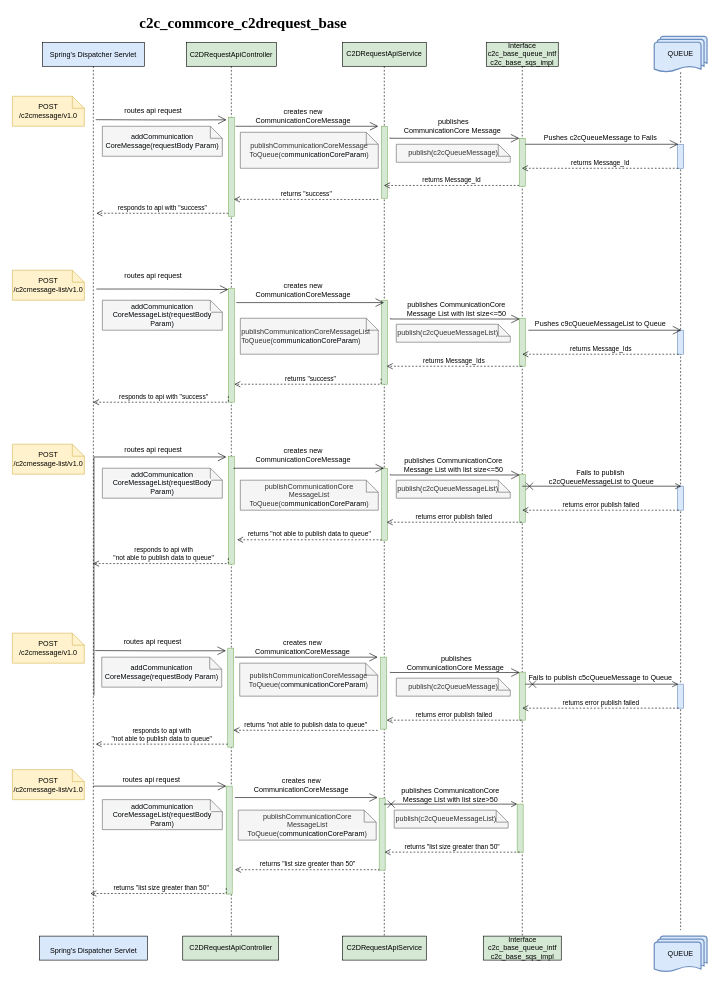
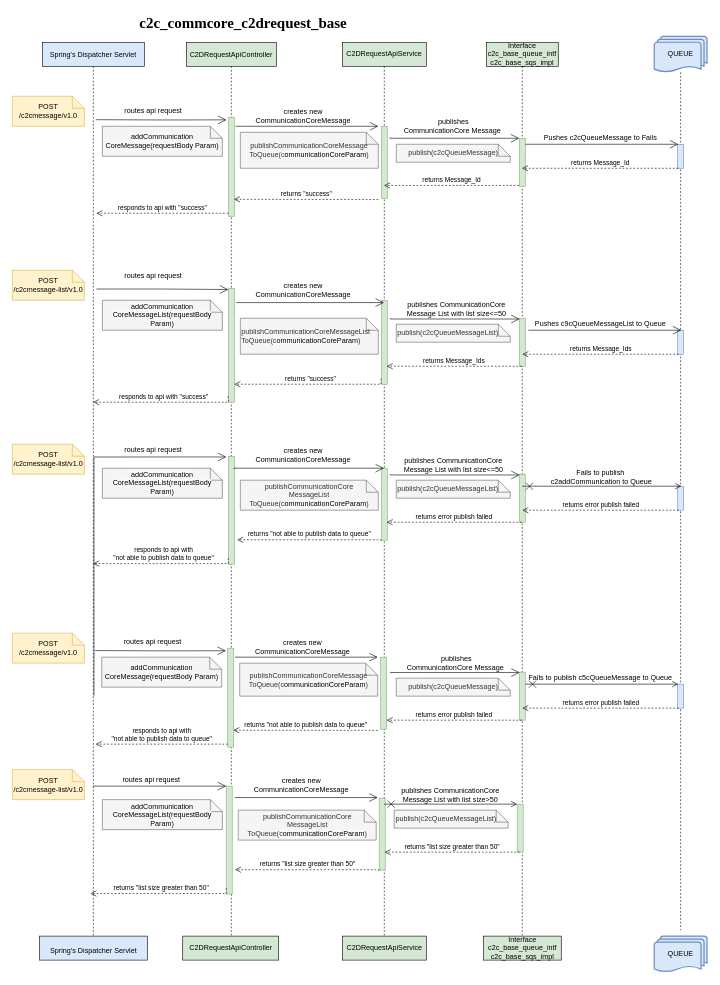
(601, 477) -> (601, 477)
